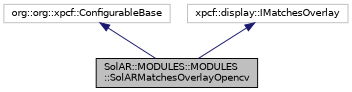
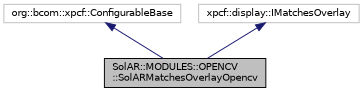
(87, 14) -> (92, 14)
(177, 73) -> (185, 73)
